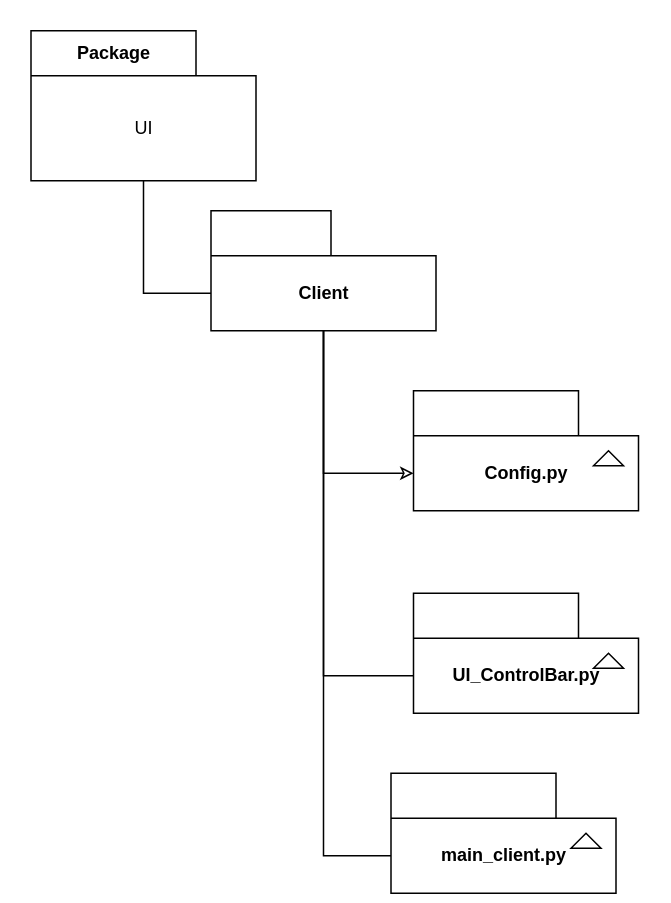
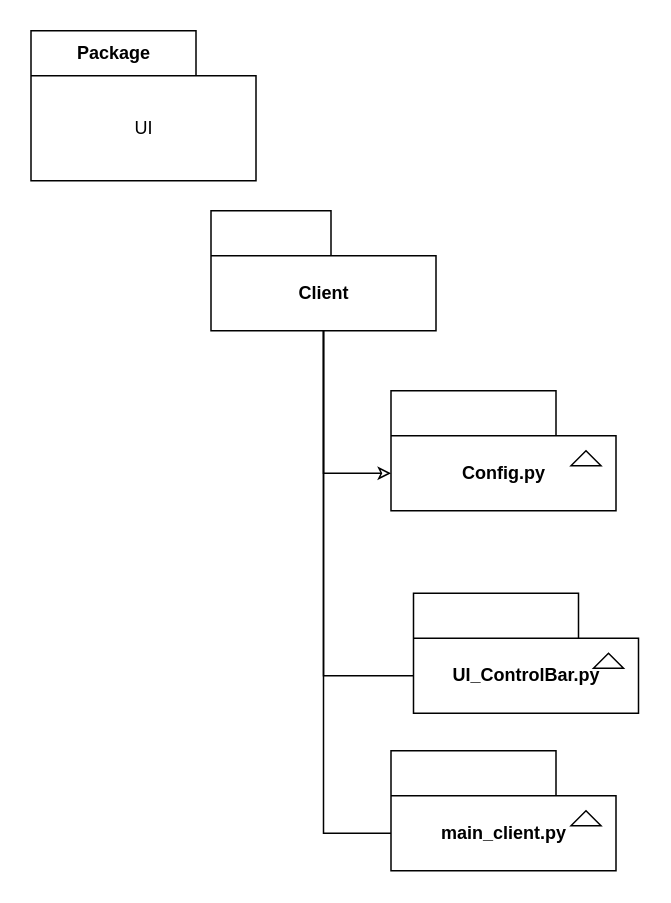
(143, 270) -> none
(526, 451) -> (503, 451)
(503, 833) -> (503, 811)
